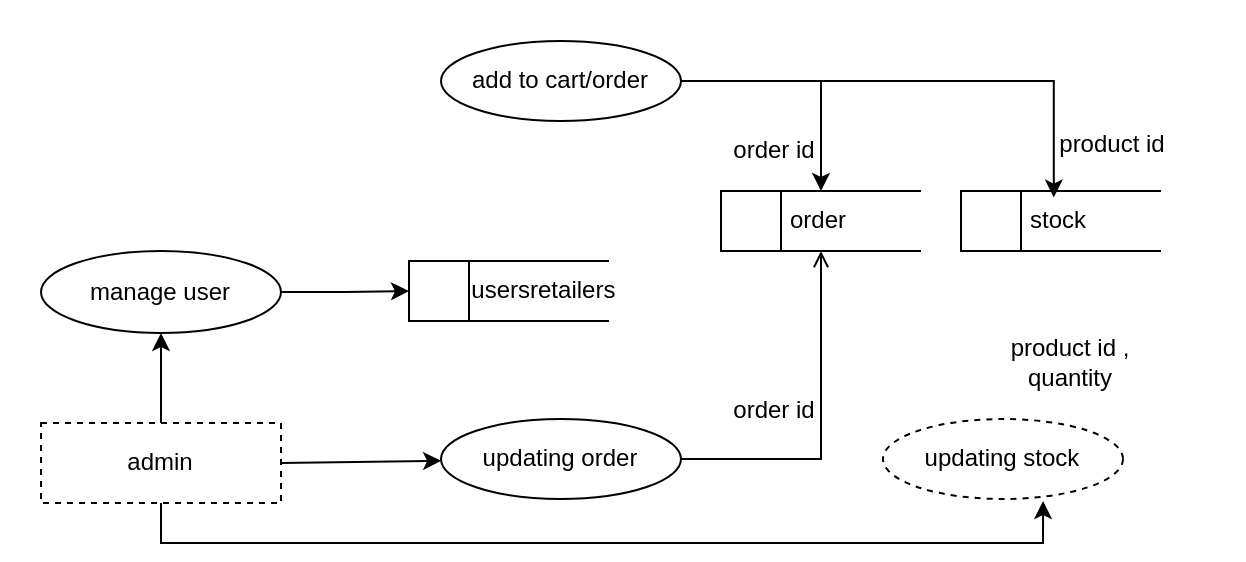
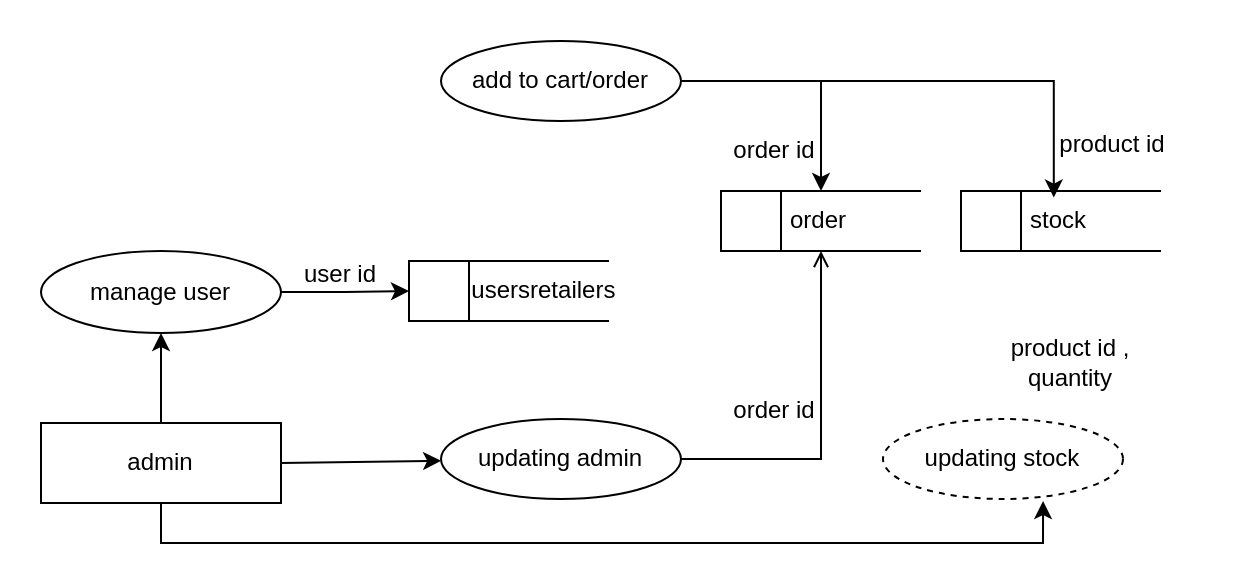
none -> (341, 275)
(561, 459) -> (561, 459)
(161, 463) -> (161, 463)
